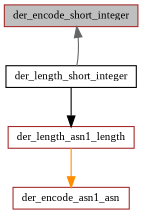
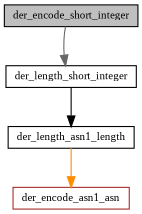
(71, 16) -> (71, 16)
(78, 52) -> (64, 41)
(71, 137) -> (71, 137)
